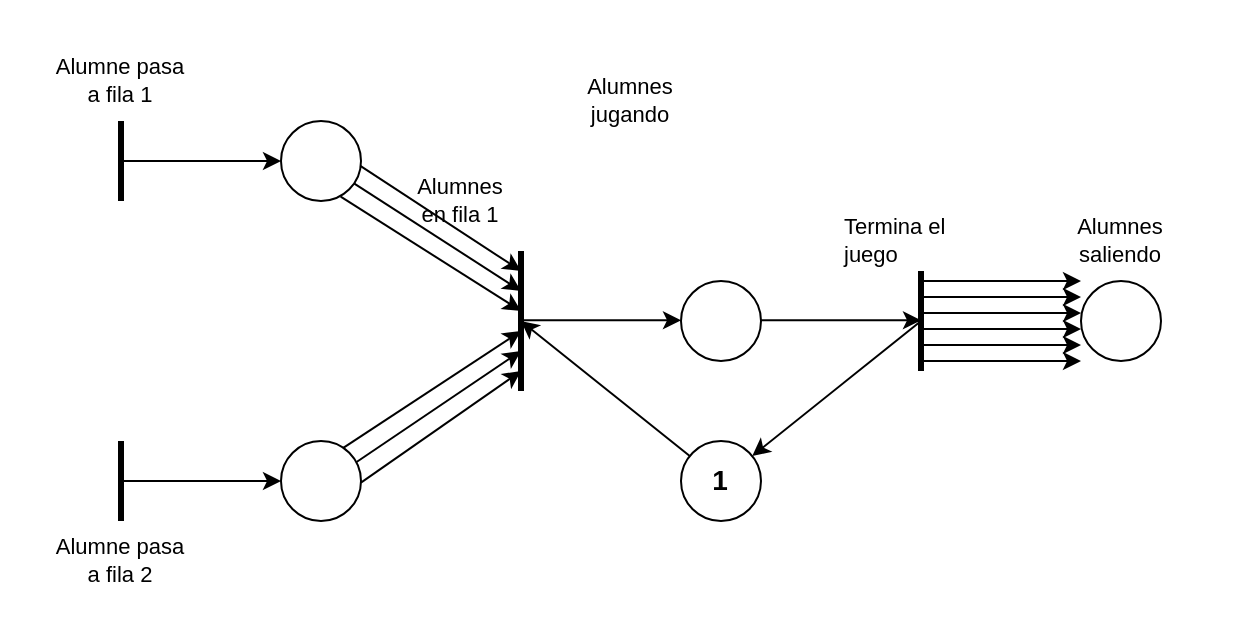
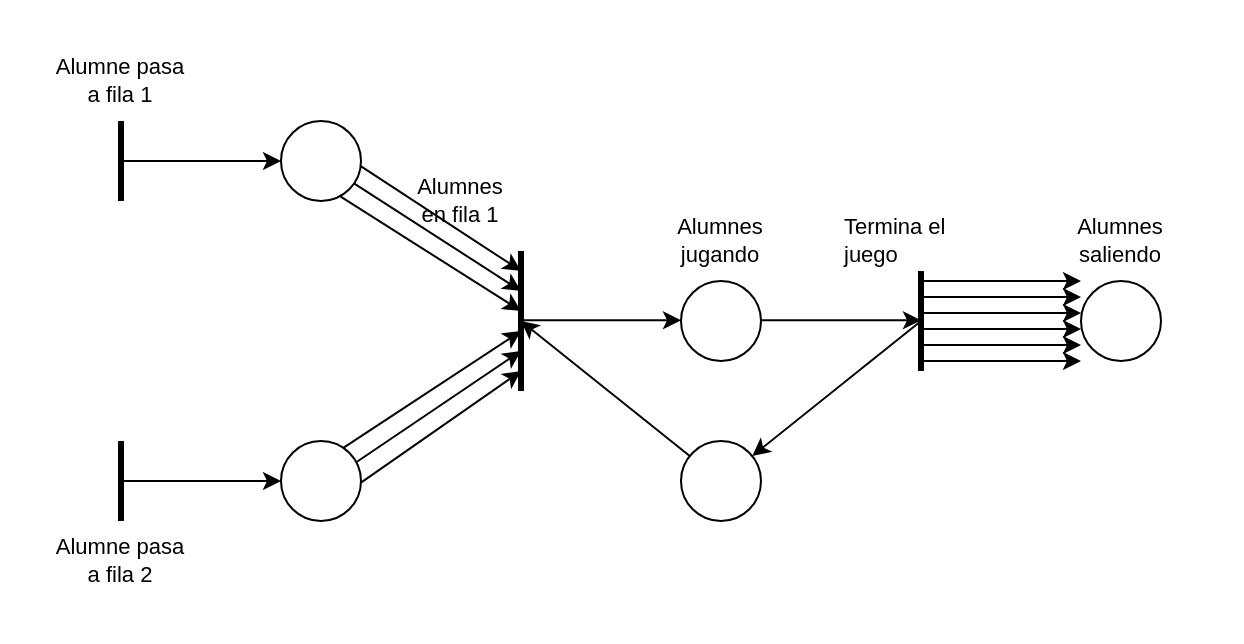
(631, 101) -> (721, 241)
(721, 481) -> none
